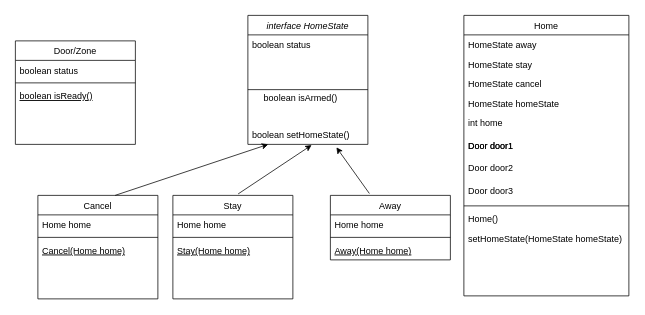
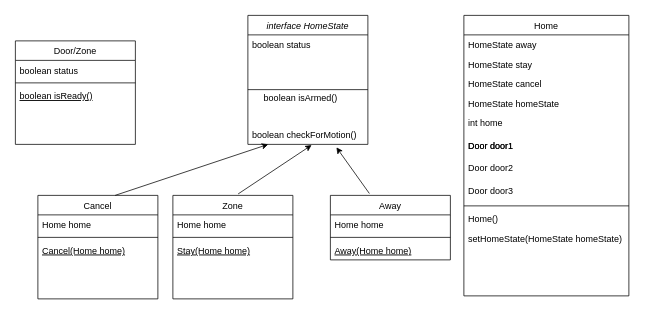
(305, 135) -> (309, 135)
(233, 206) -> (233, 206)
